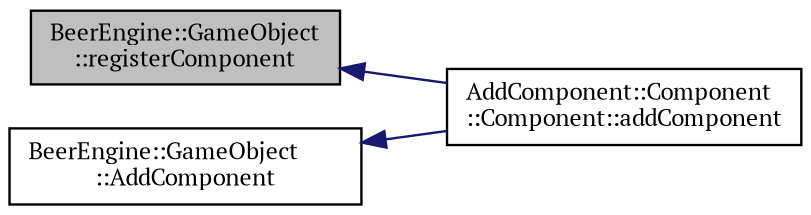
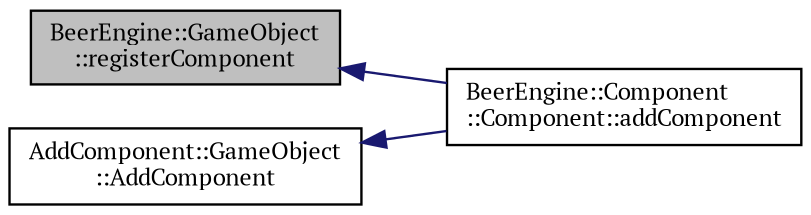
(624, 107) -> (624, 107)
(185, 166) -> (185, 166)
